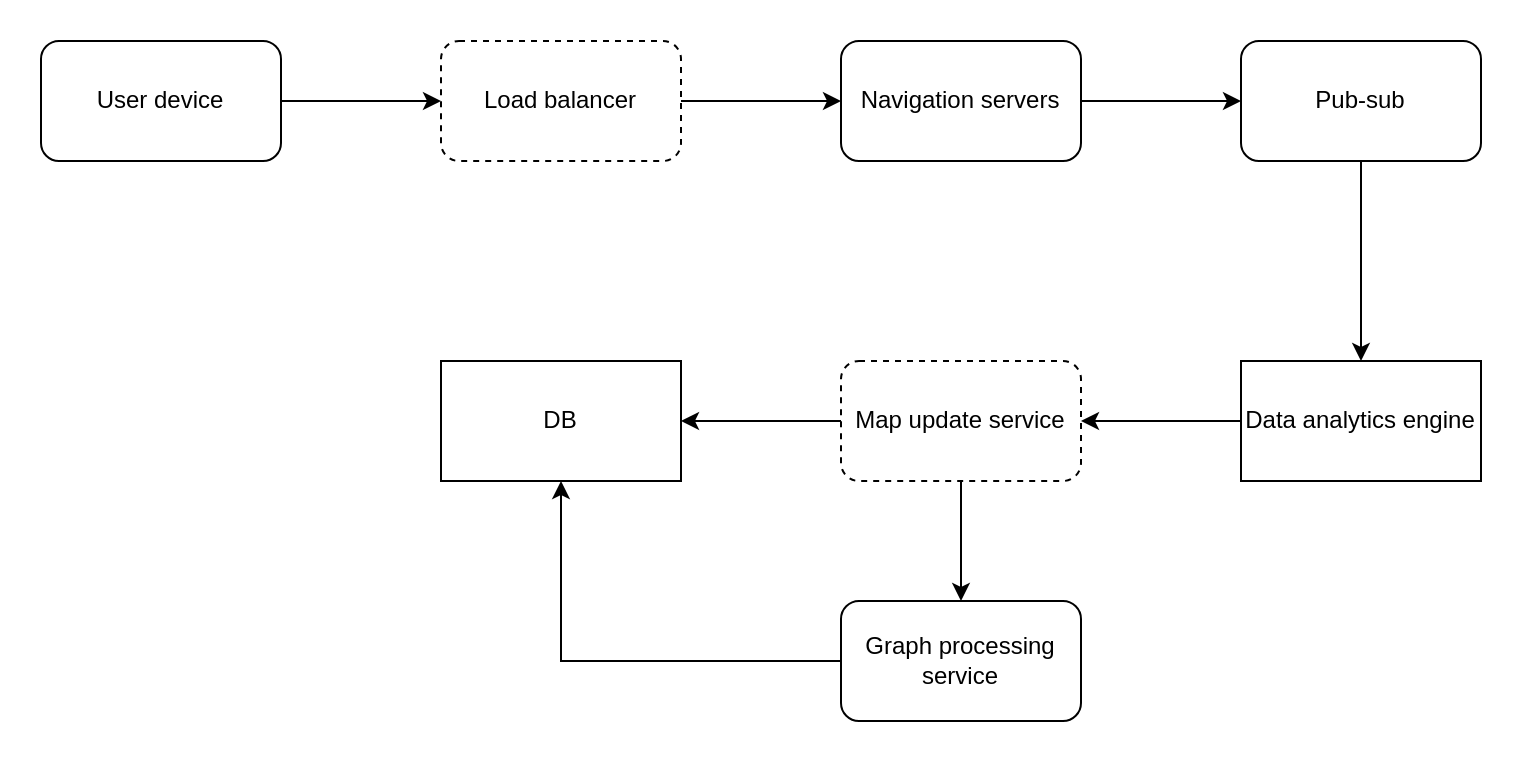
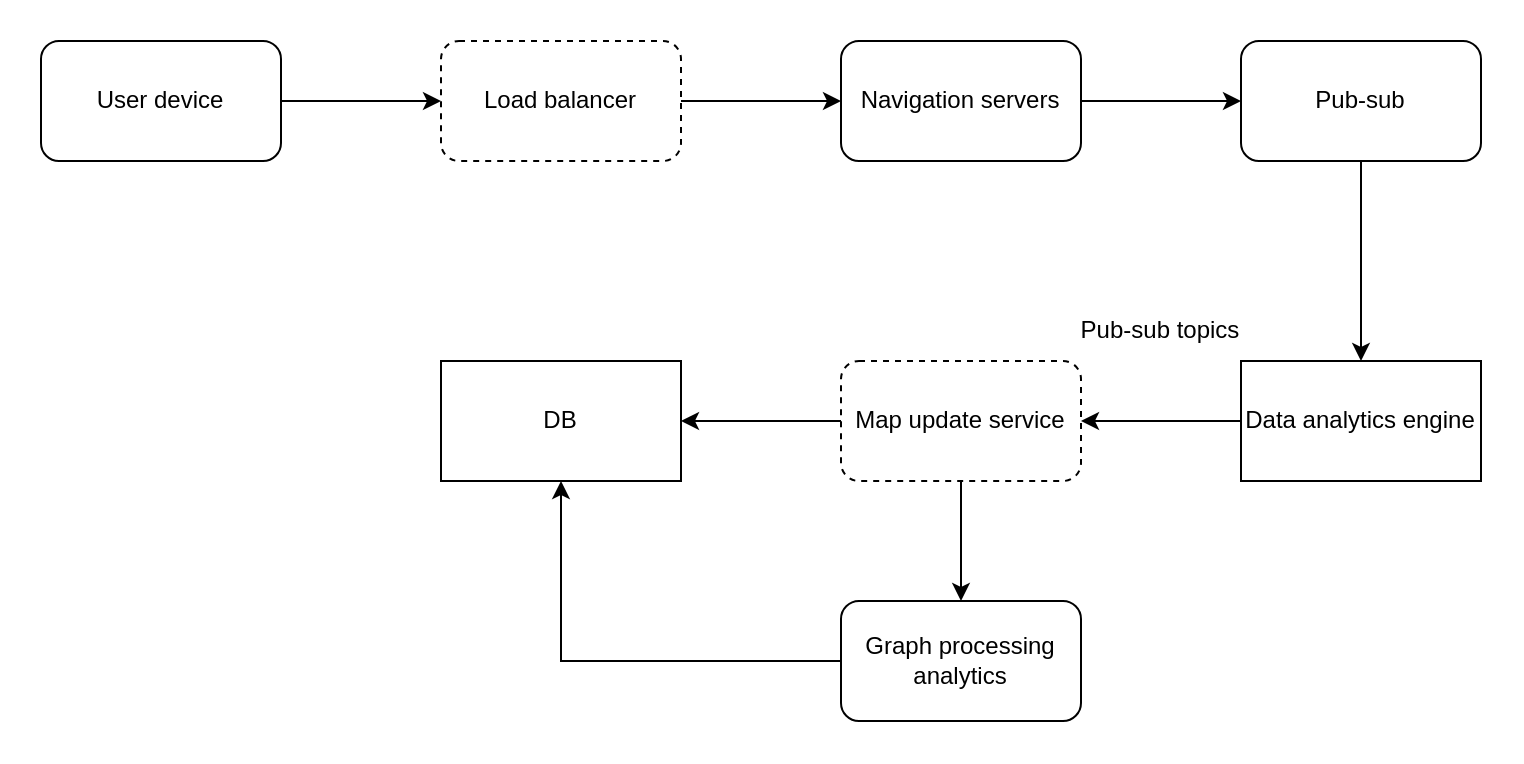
none -> (1161, 331)
(961, 661) -> (961, 661)
